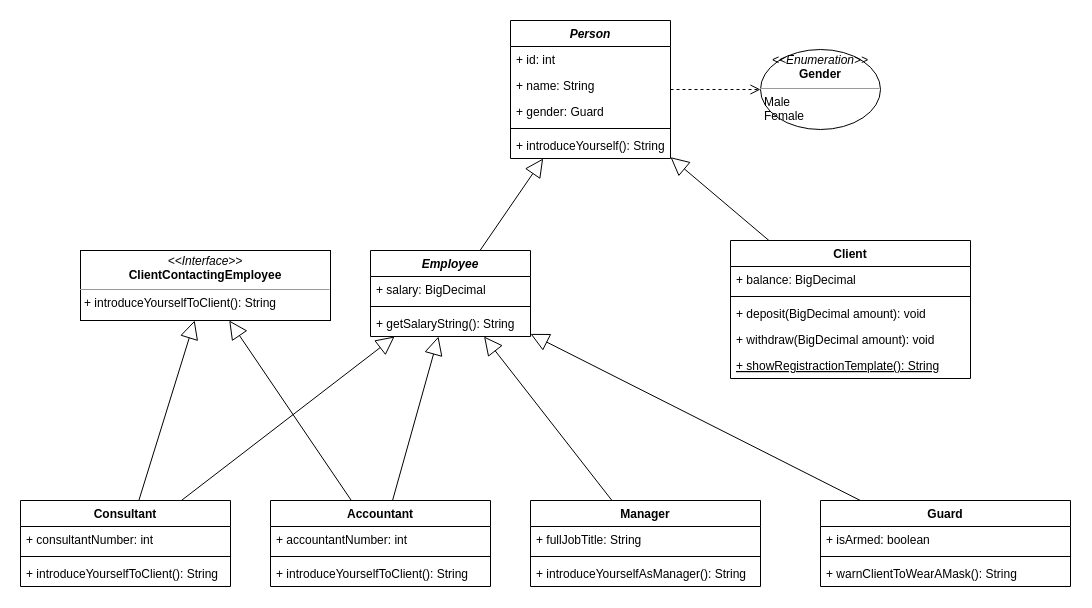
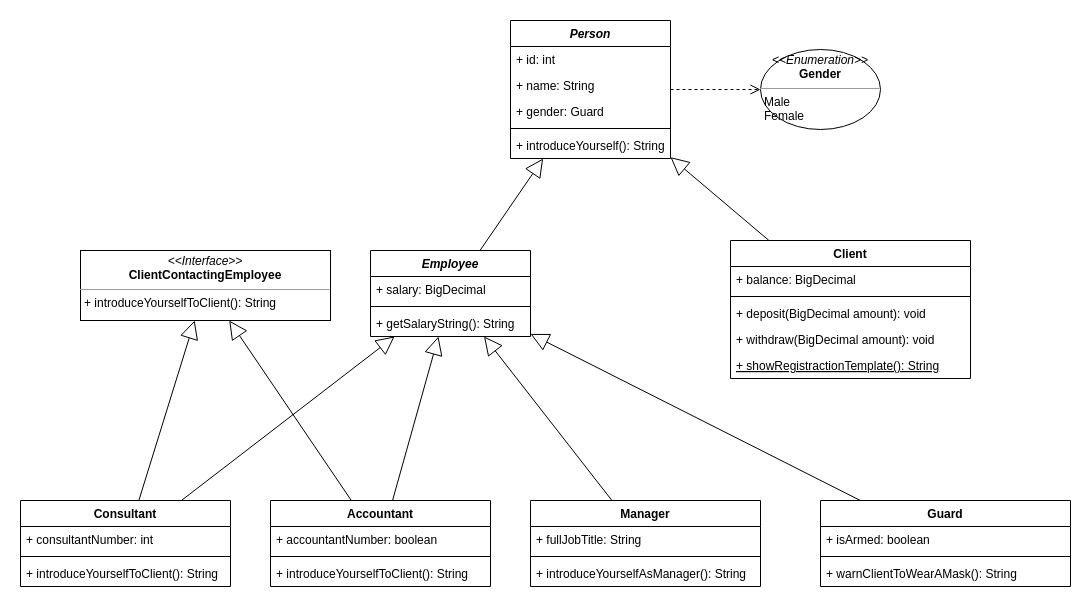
(347, 540) -> (360, 540)
